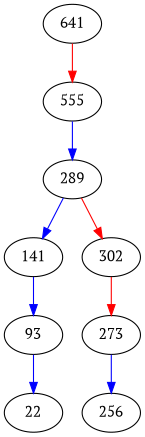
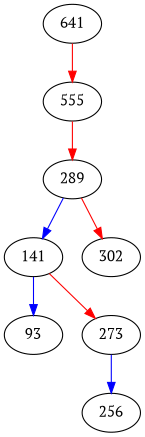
(72, 135) -> (72, 135)
(111, 291) -> (68, 292)
(33, 413) -> none
